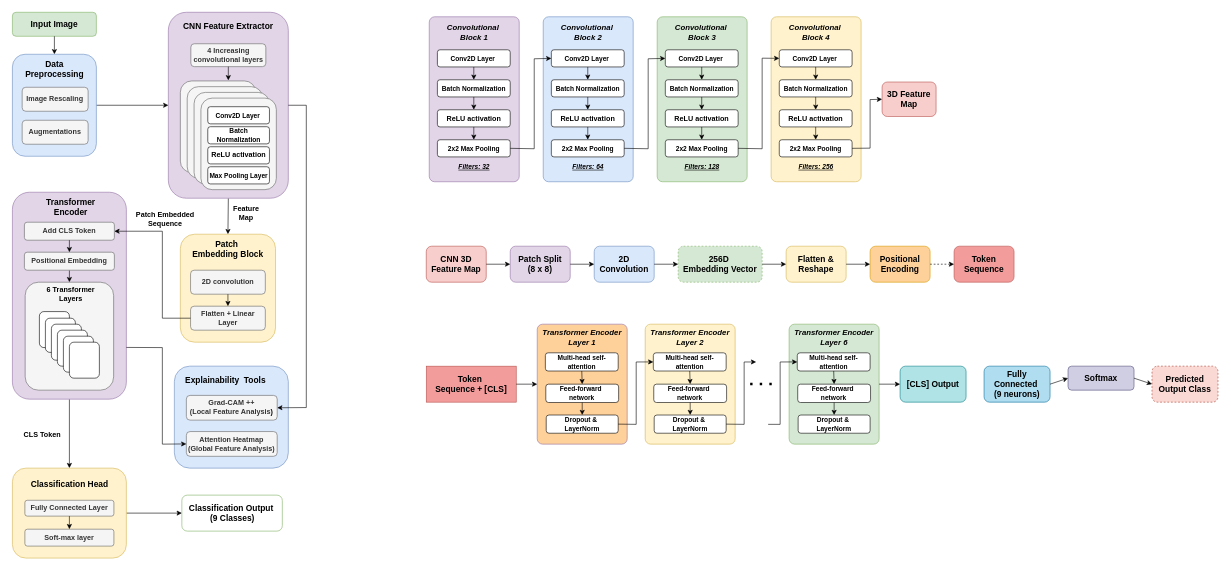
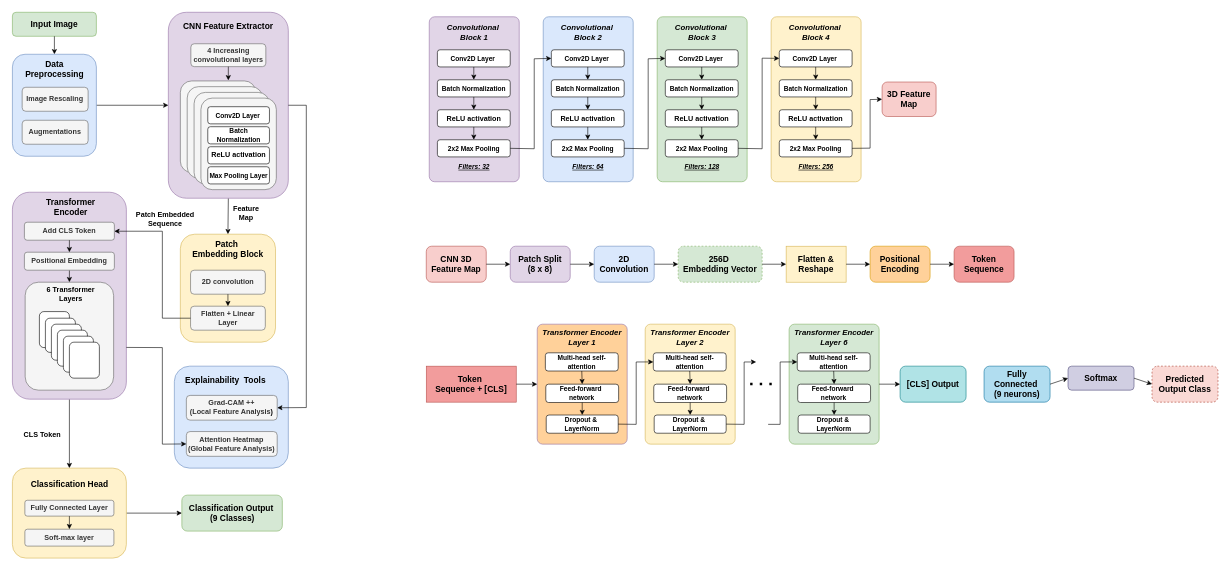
(816, 264) -> (816, 264)
(939, 264) -> (939, 264)
(232, 513) -> (232, 513)
